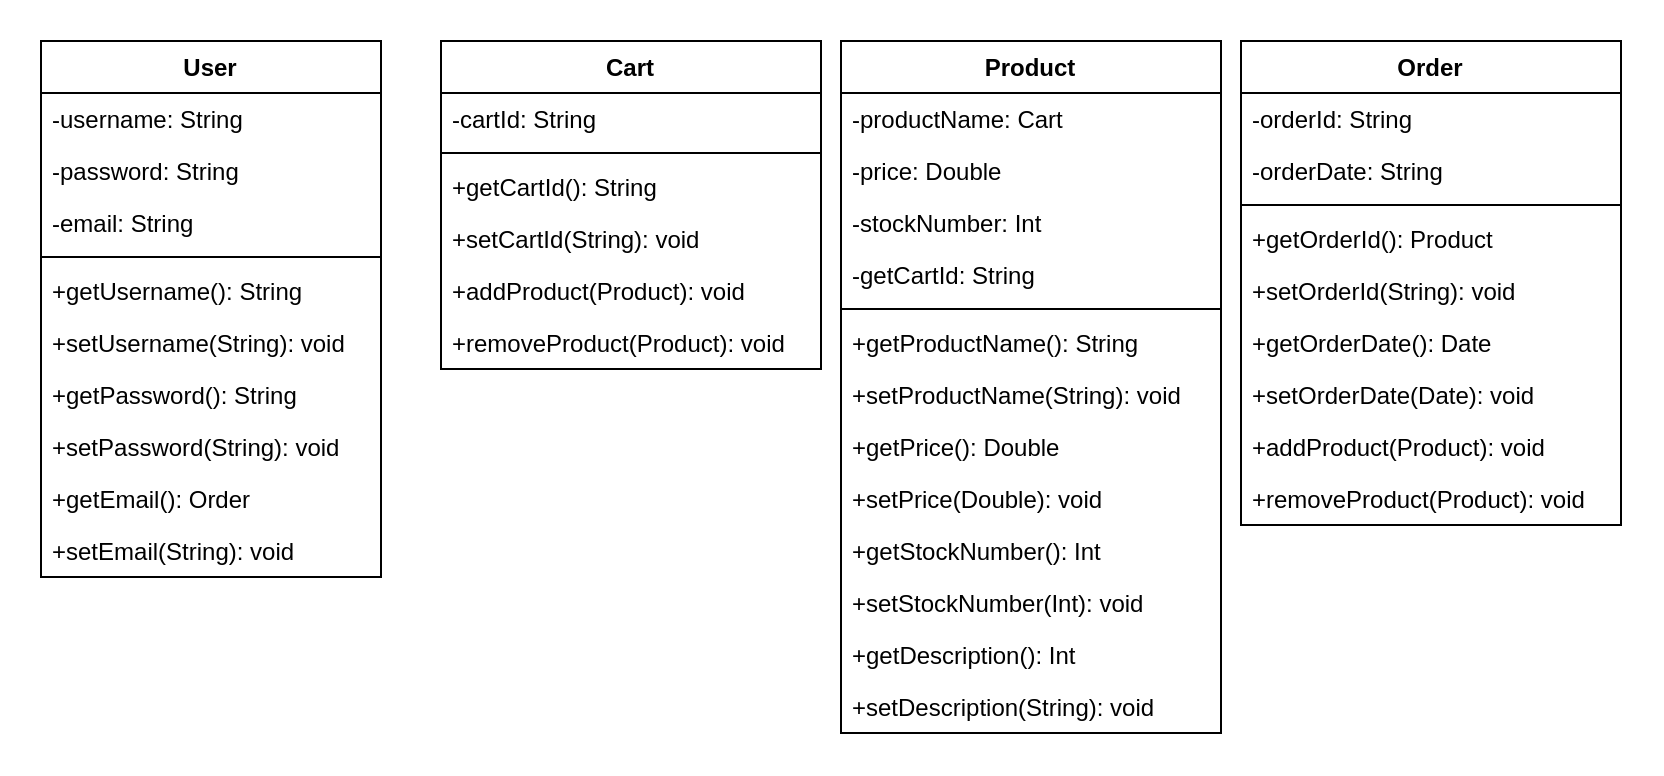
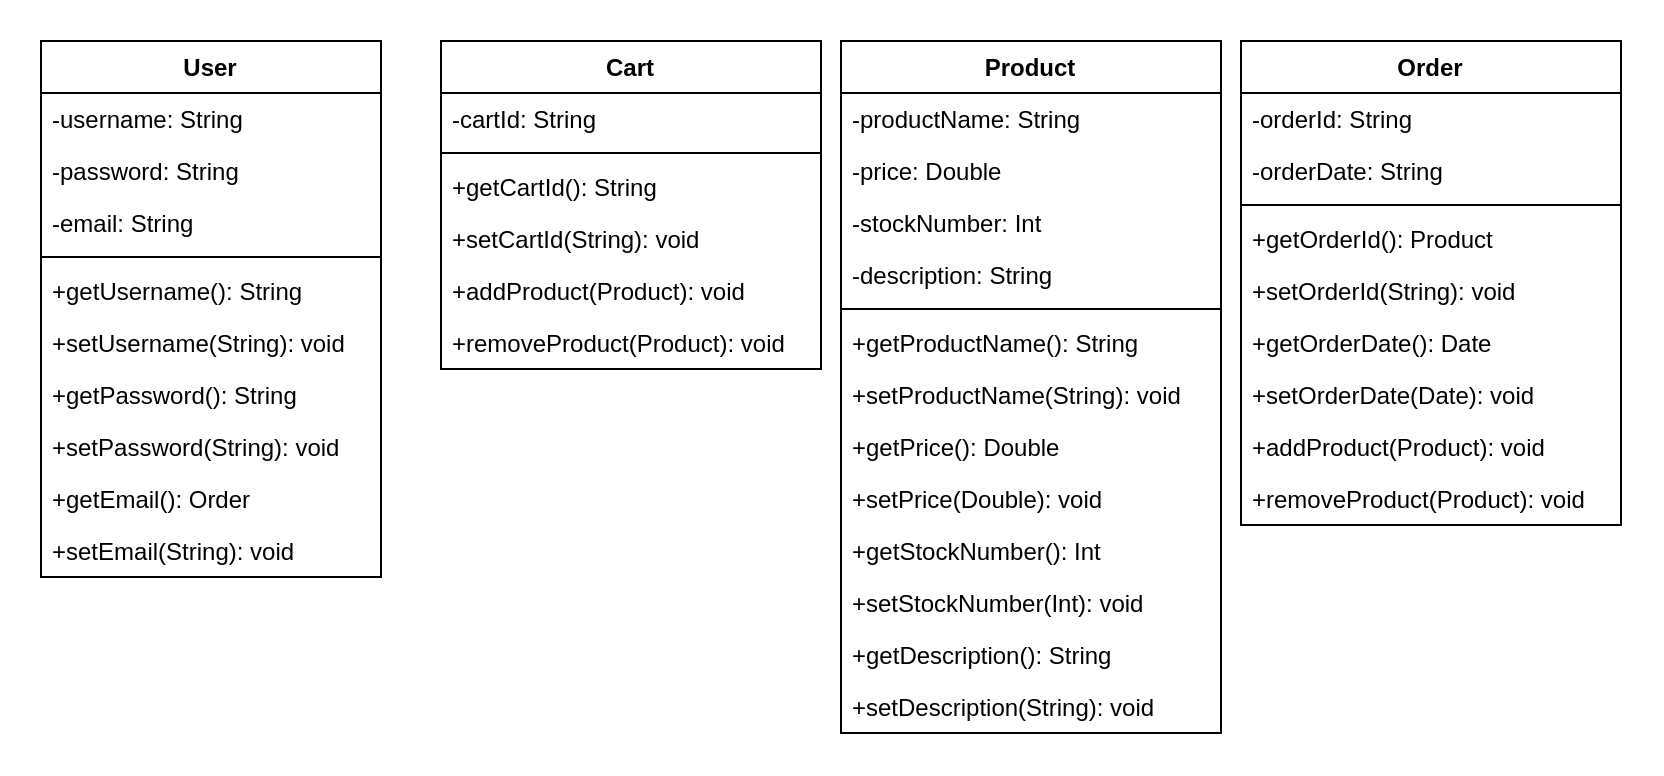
(967, 120) -> (977, 120)
(964, 276) -> (971, 276)
(987, 656) -> (1004, 656)
